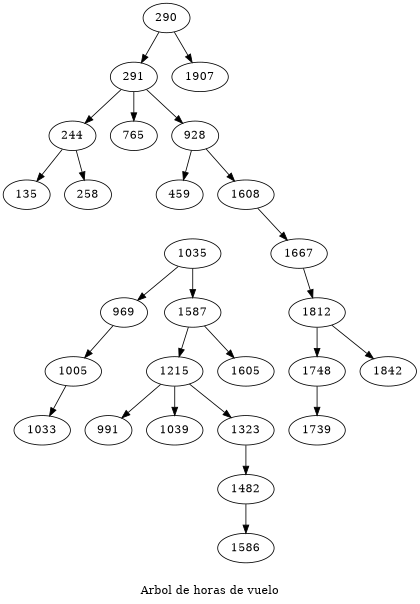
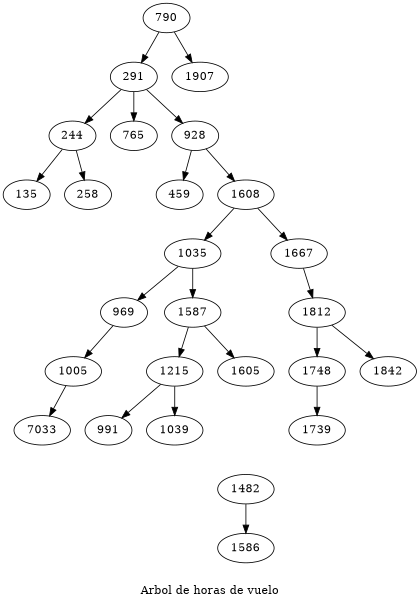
(167, 18) -> (167, 18)
none -> (222, 221)
(42, 430) -> (42, 430)
(246, 430) -> none
